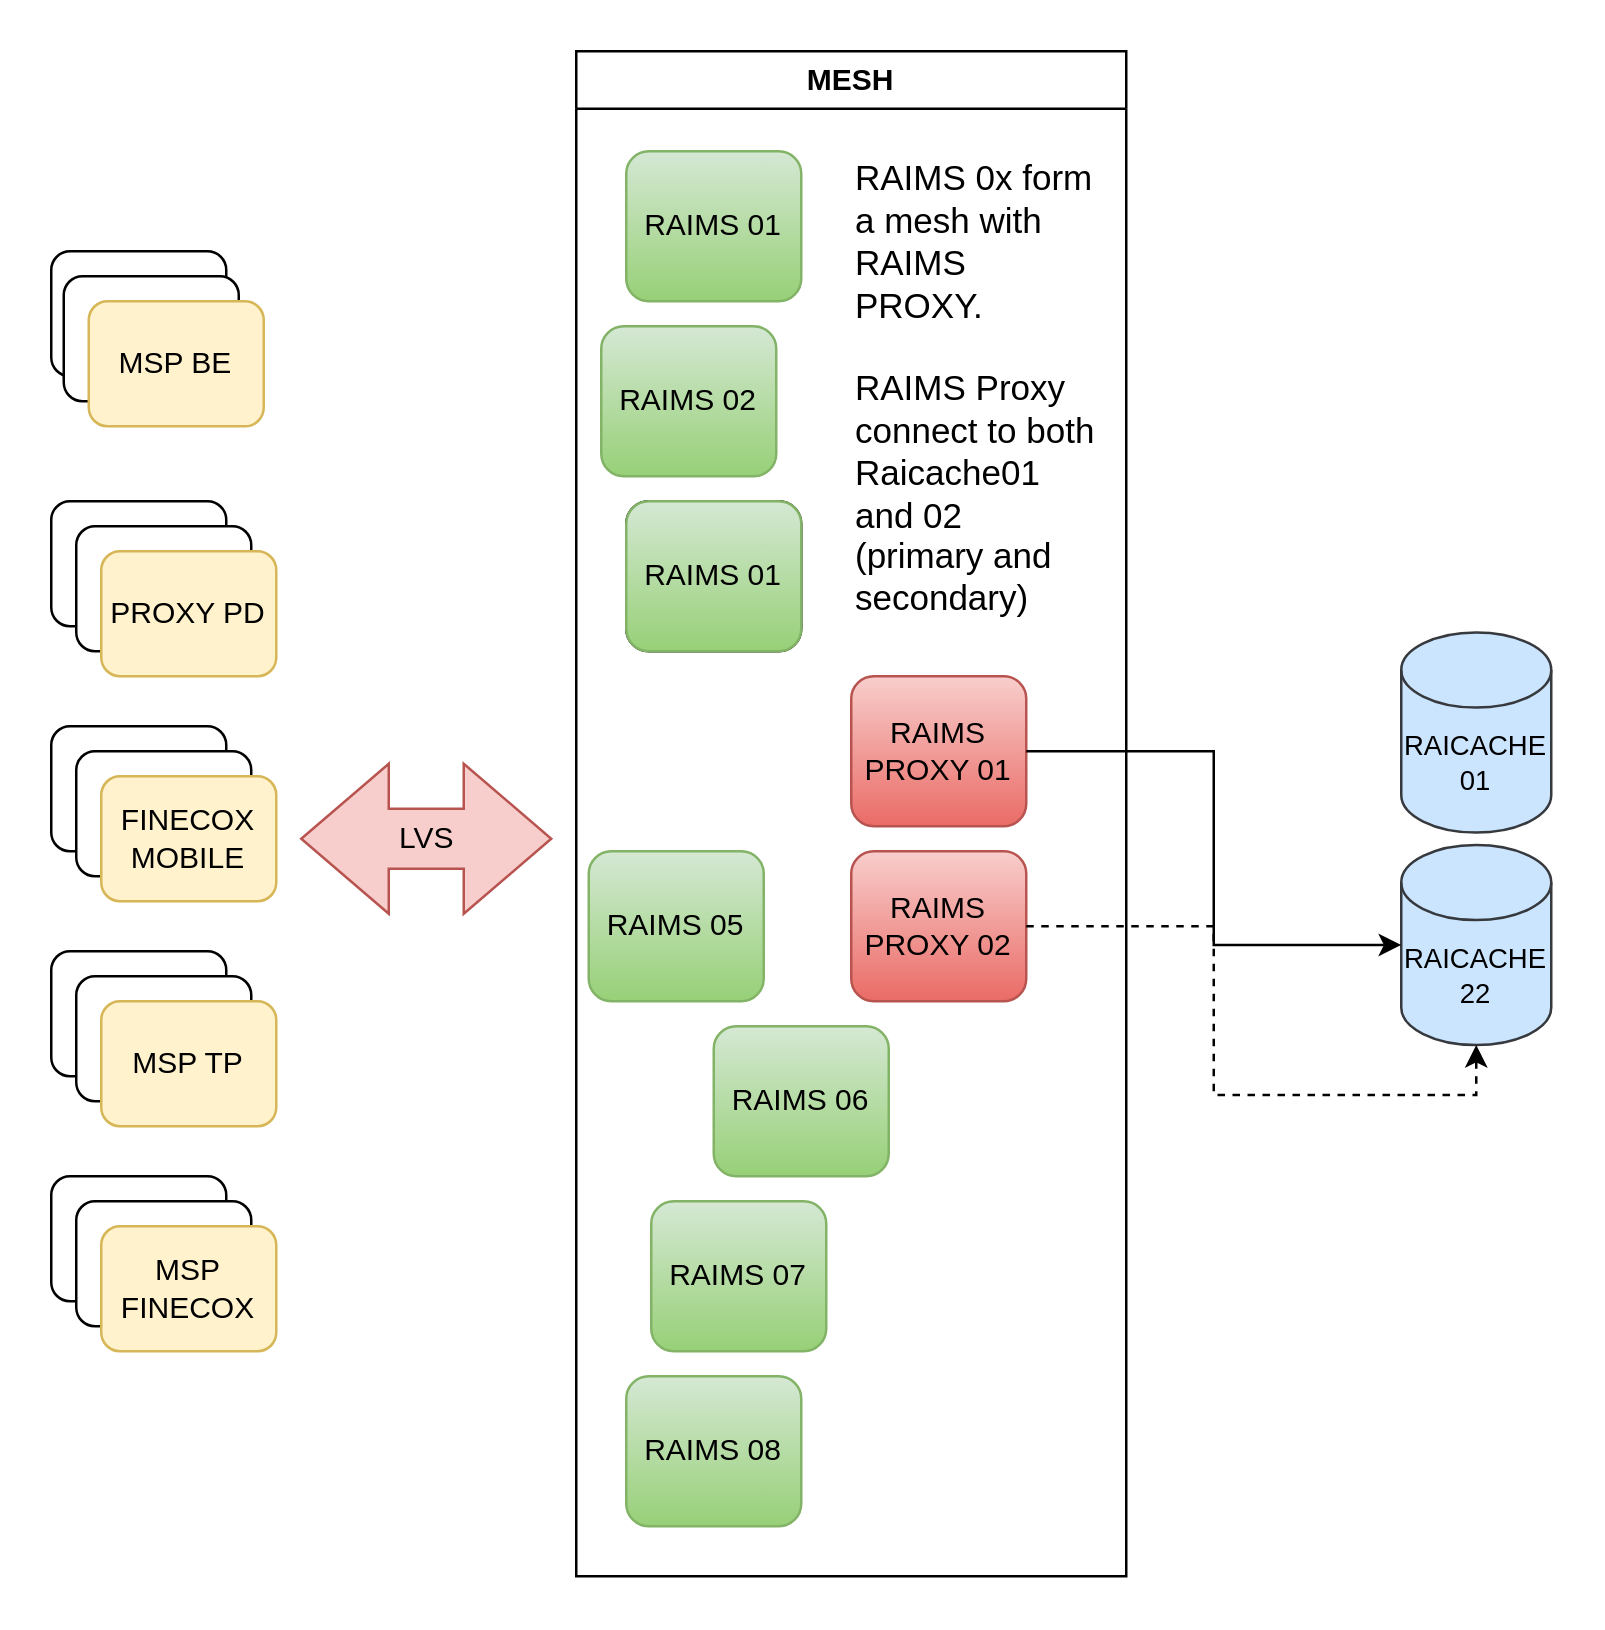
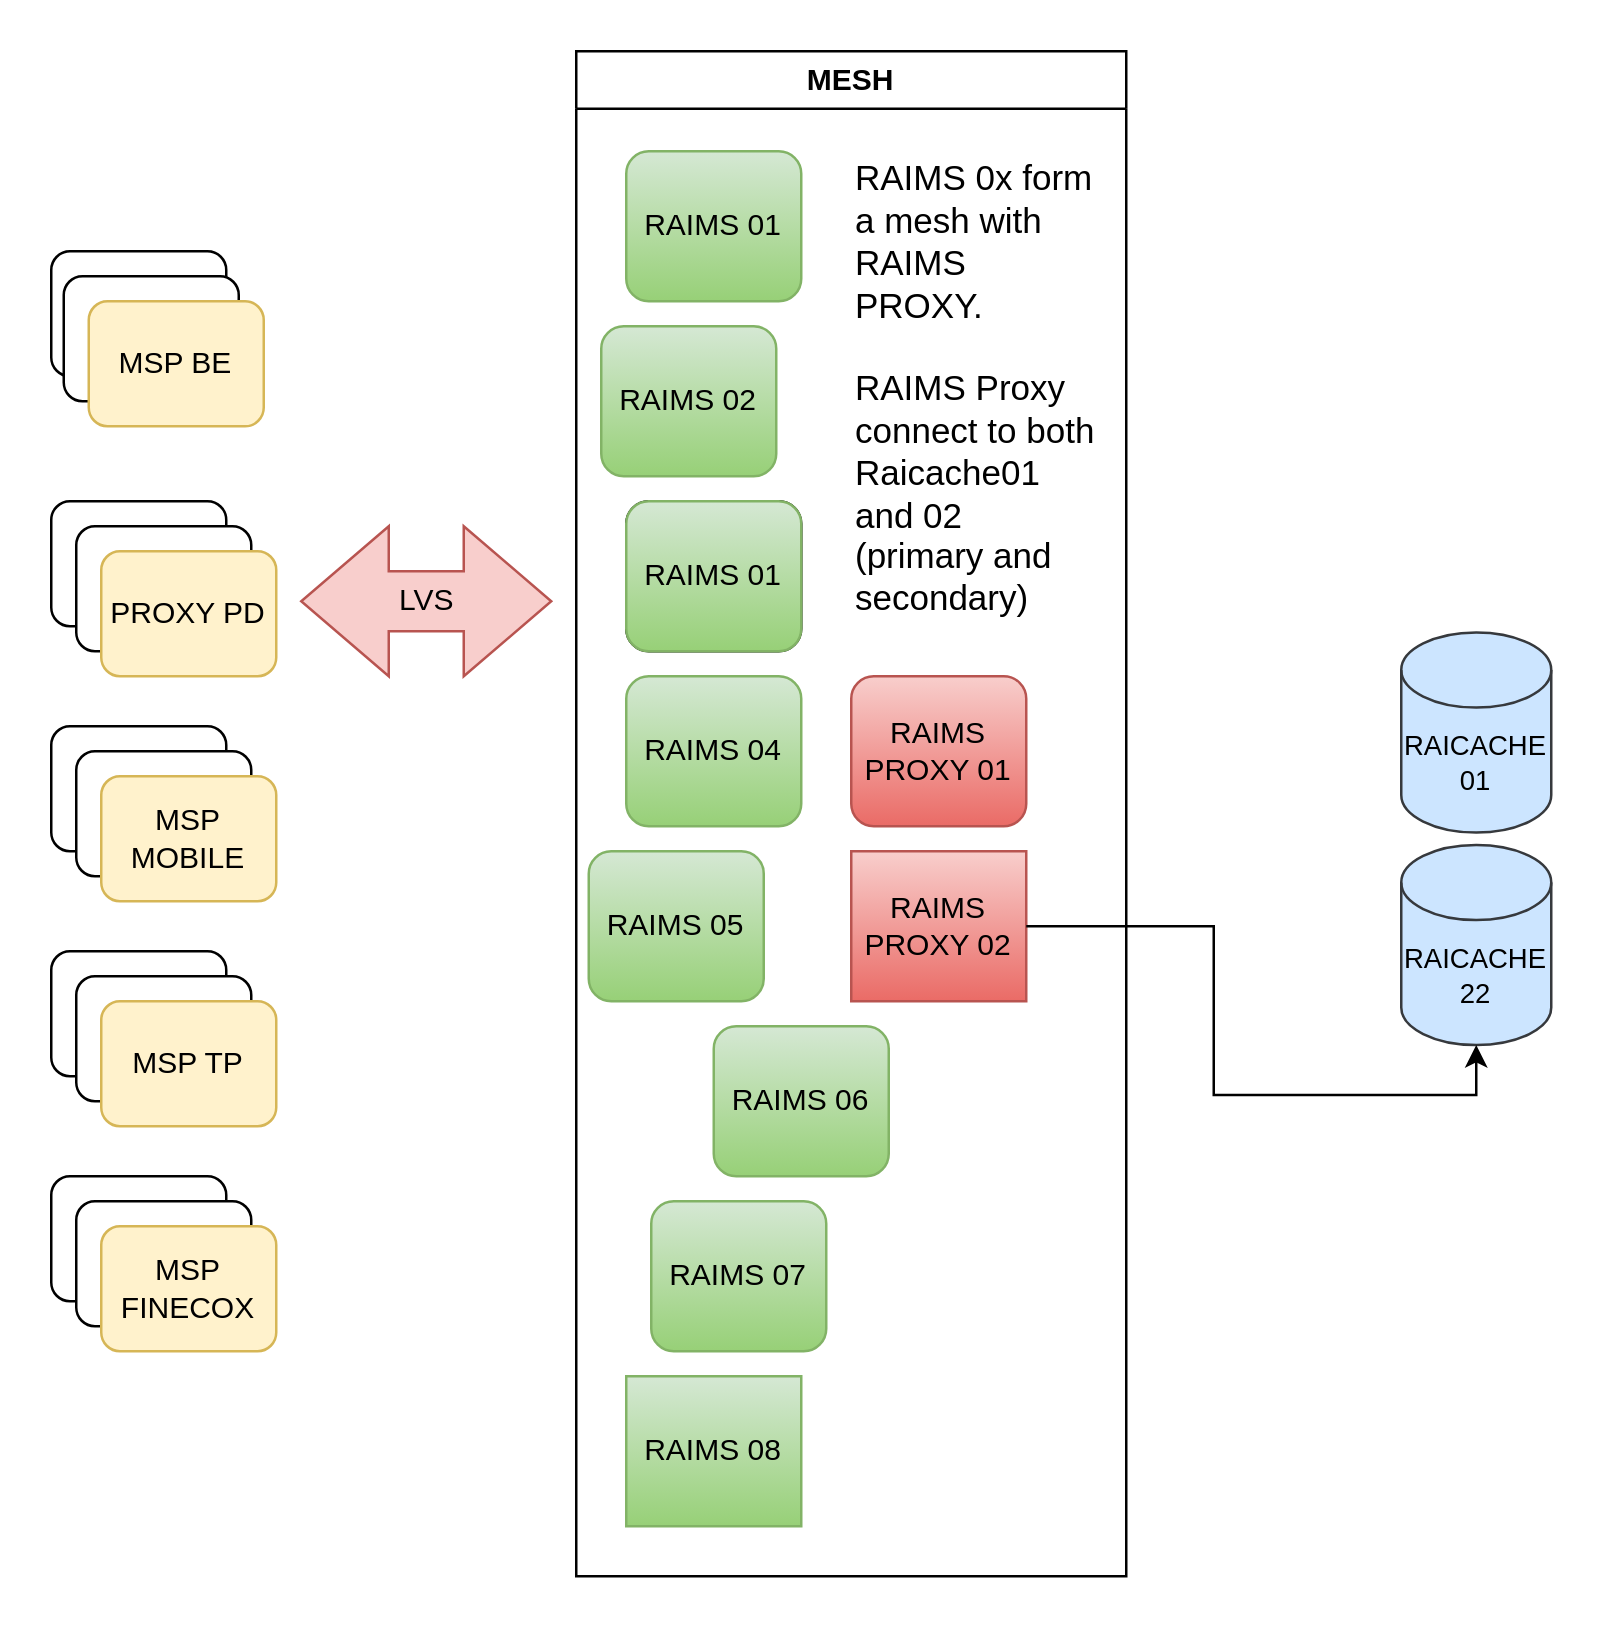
none -> (714, 751)
(1214, 795) -> none
(189, 839) -> (189, 839)
(426, 839) -> (426, 601)
(939, 926) -> (939, 926)
(1287, 1095) -> (1287, 1095)
(714, 1451) -> (714, 1451)
